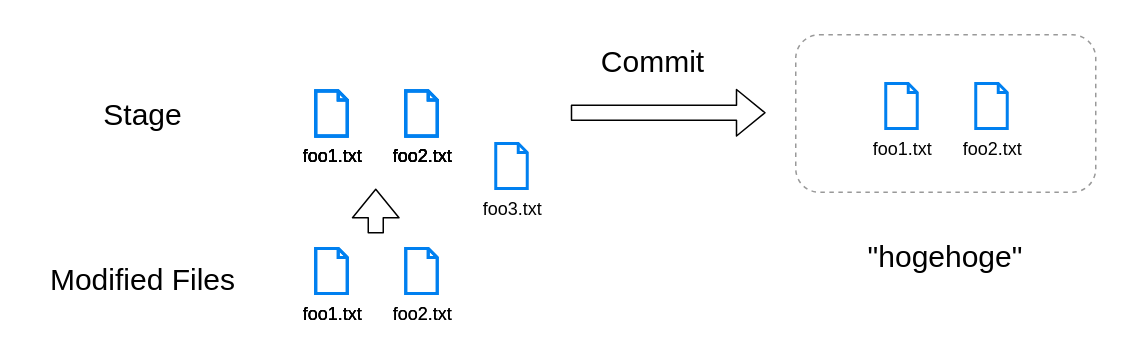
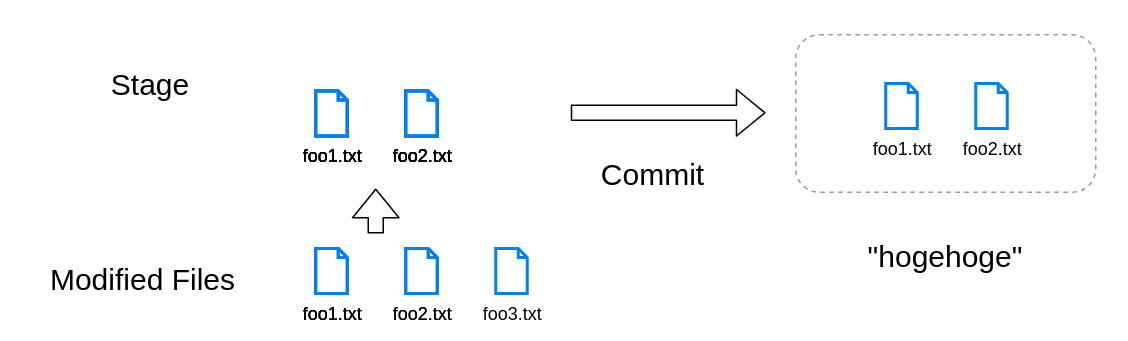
(653, 61) -> (653, 173)
(143, 113) -> (151, 83)
(512, 166) -> (512, 271)
